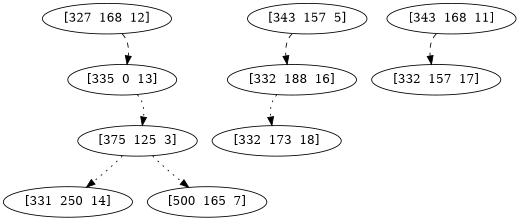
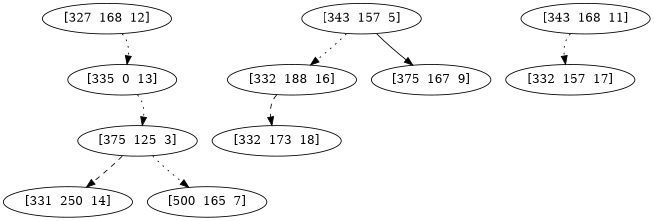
(128, 44) -> (128, 44)
(287, 44) -> (332, 47)
(431, 44) -> (565, 44)
none -> (431, 80)
(271, 105) -> (271, 105)
(108, 169) -> (108, 169)
